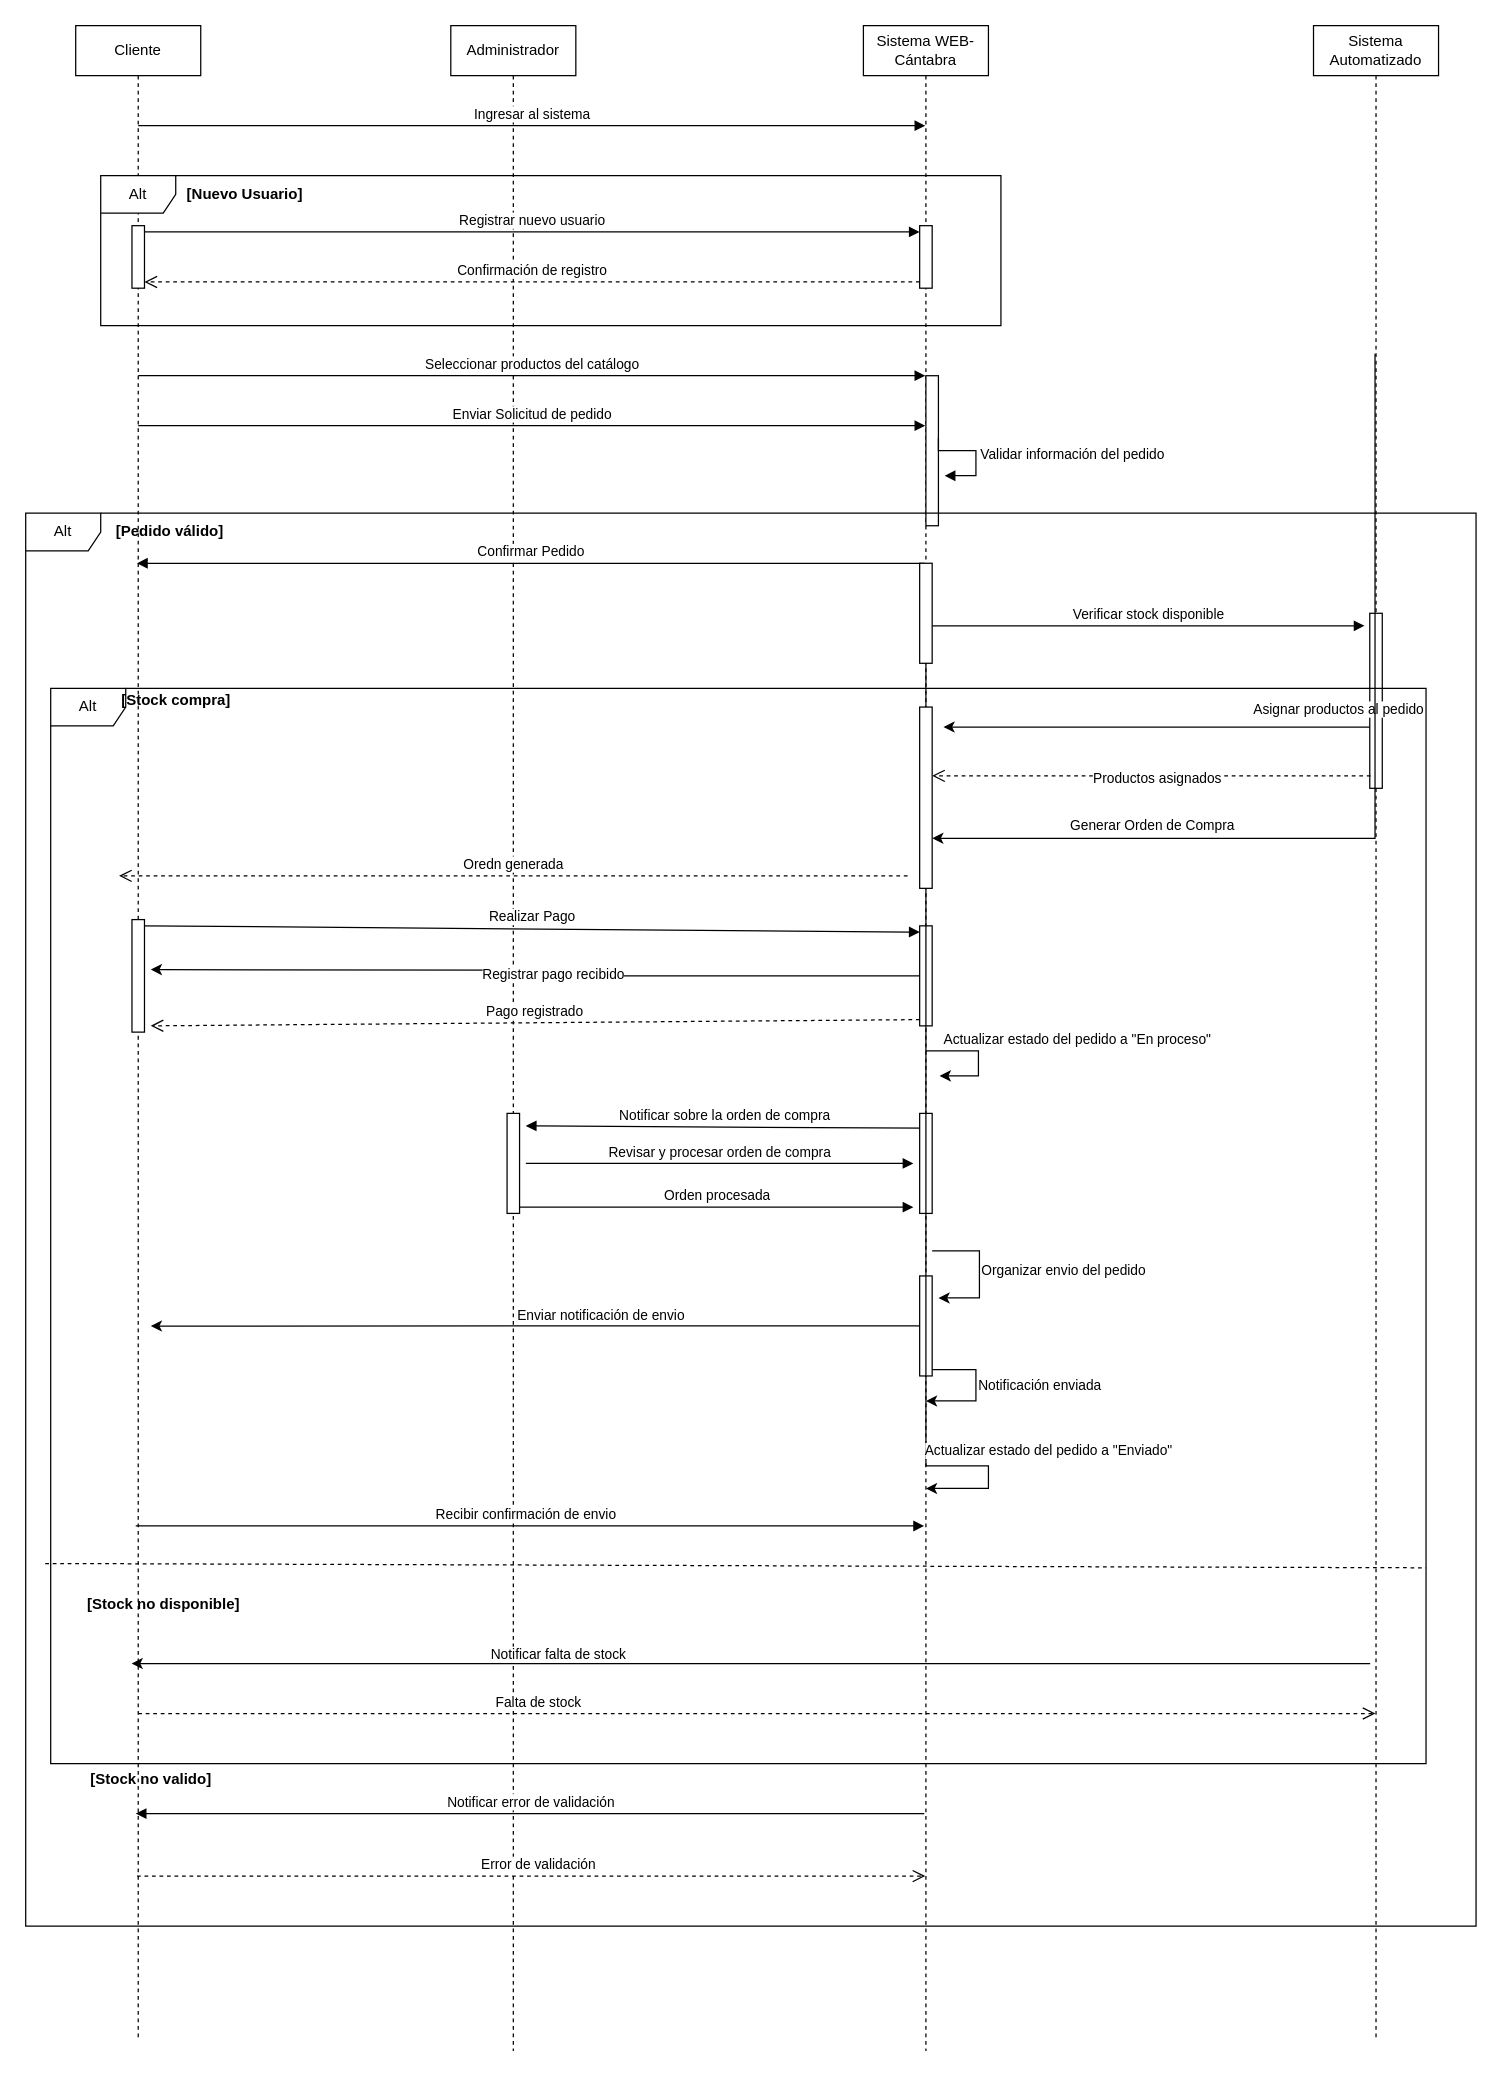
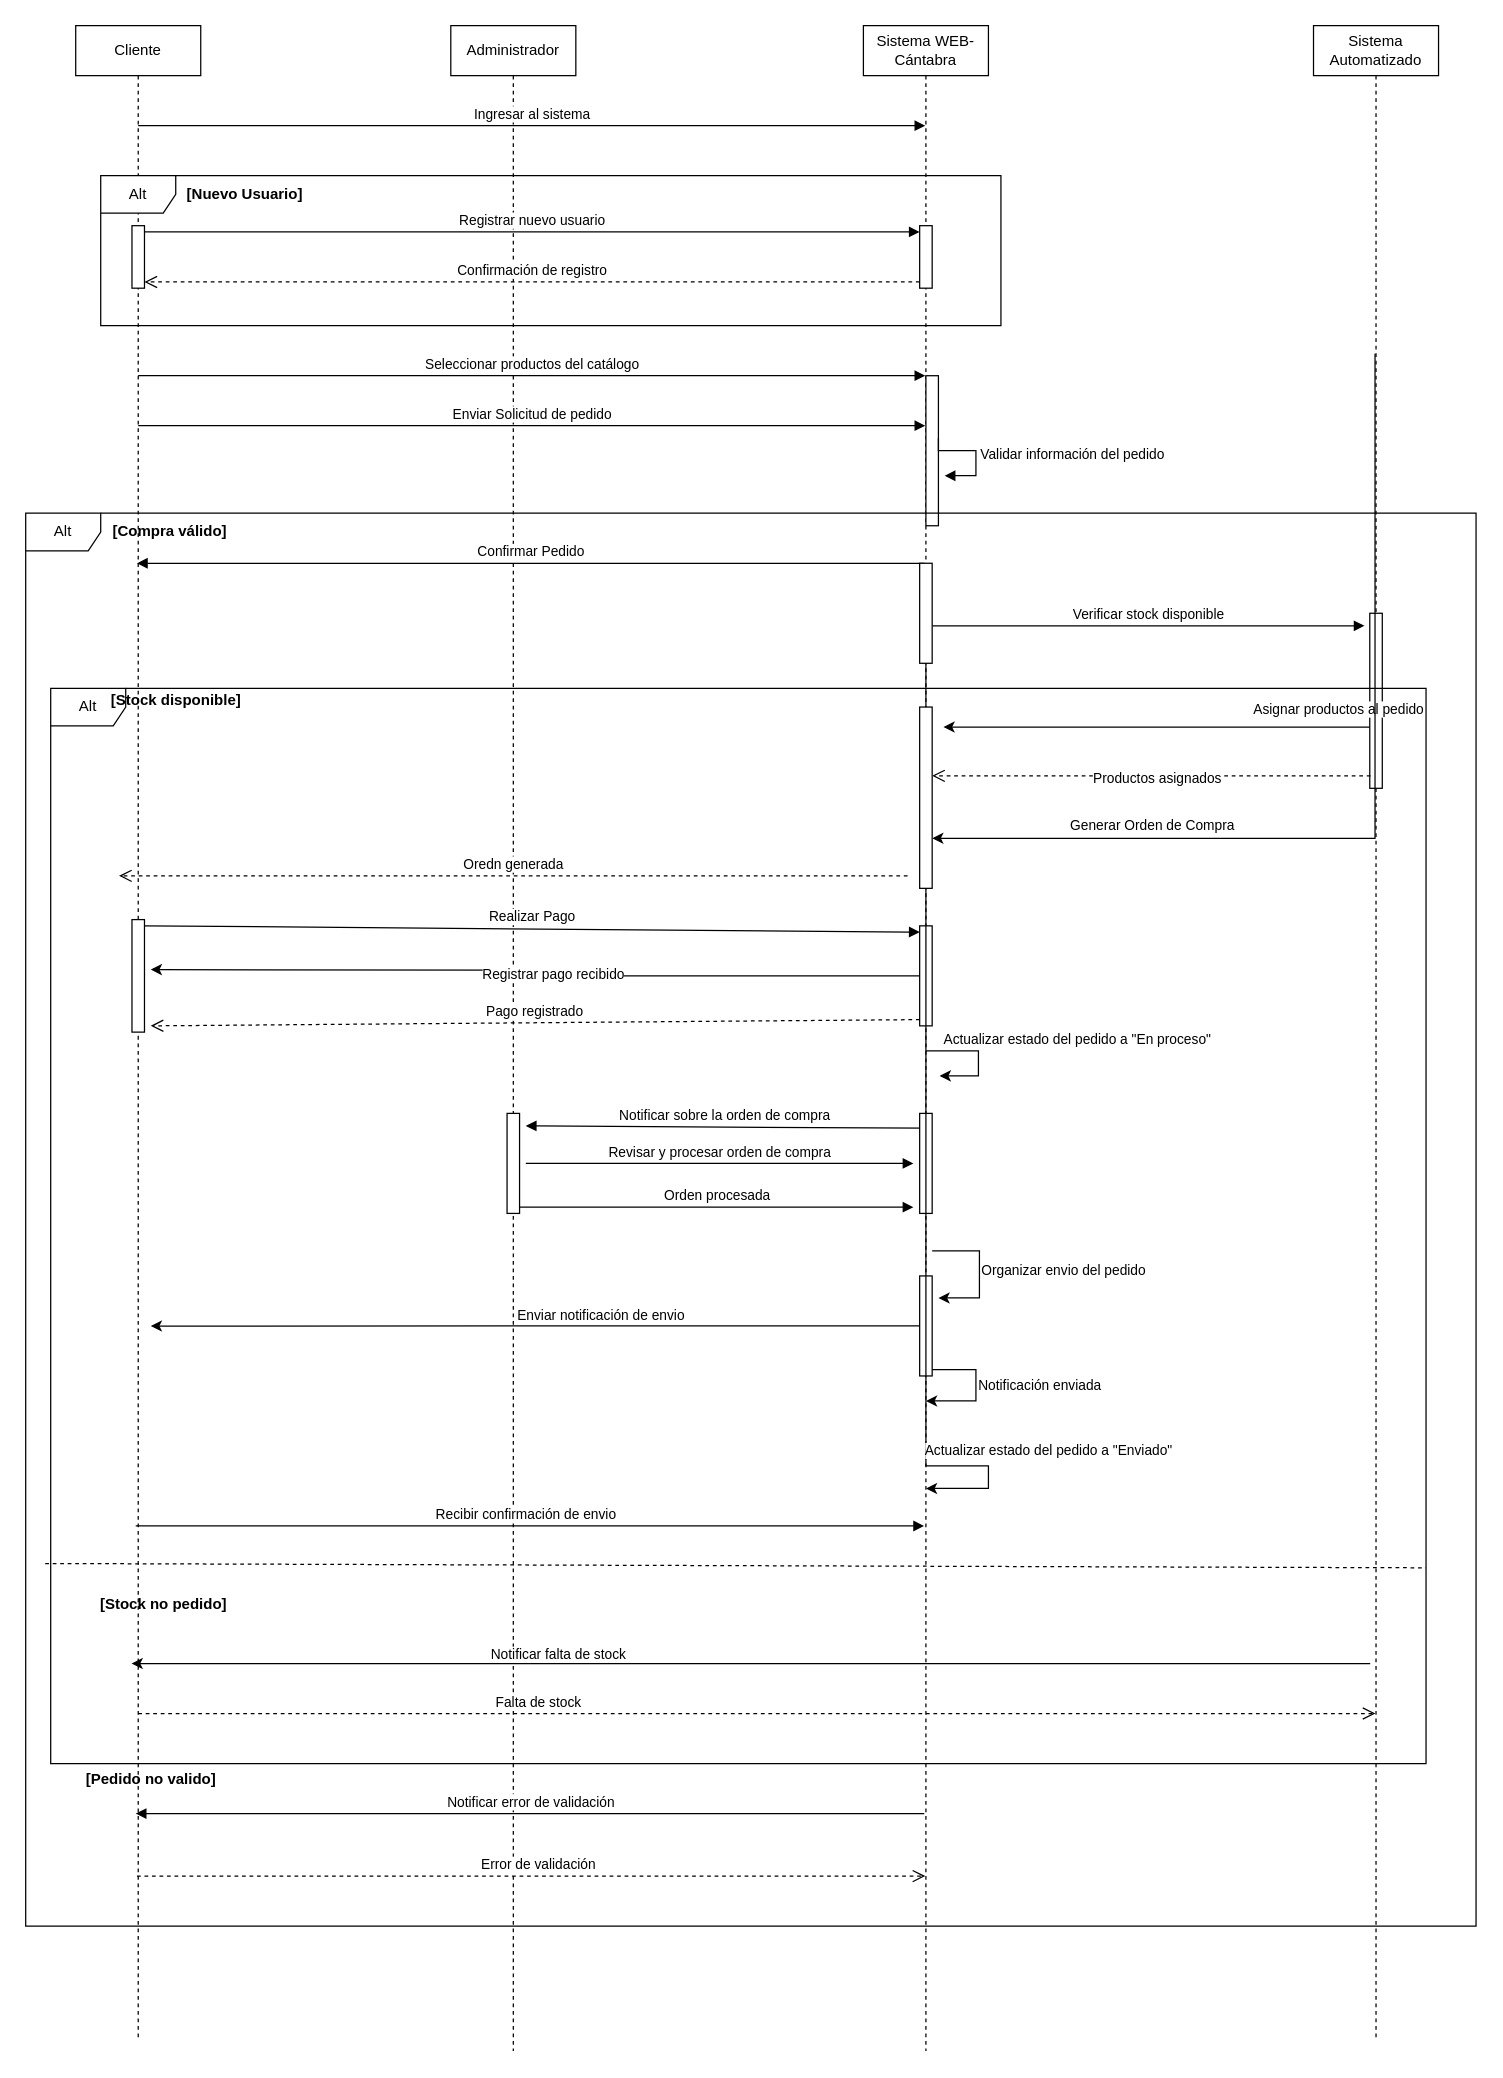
(170, 532) -> (170, 532)
(176, 701) -> (176, 701)
(164, 1604) -> (164, 1604)
(151, 1779) -> (151, 1779)
